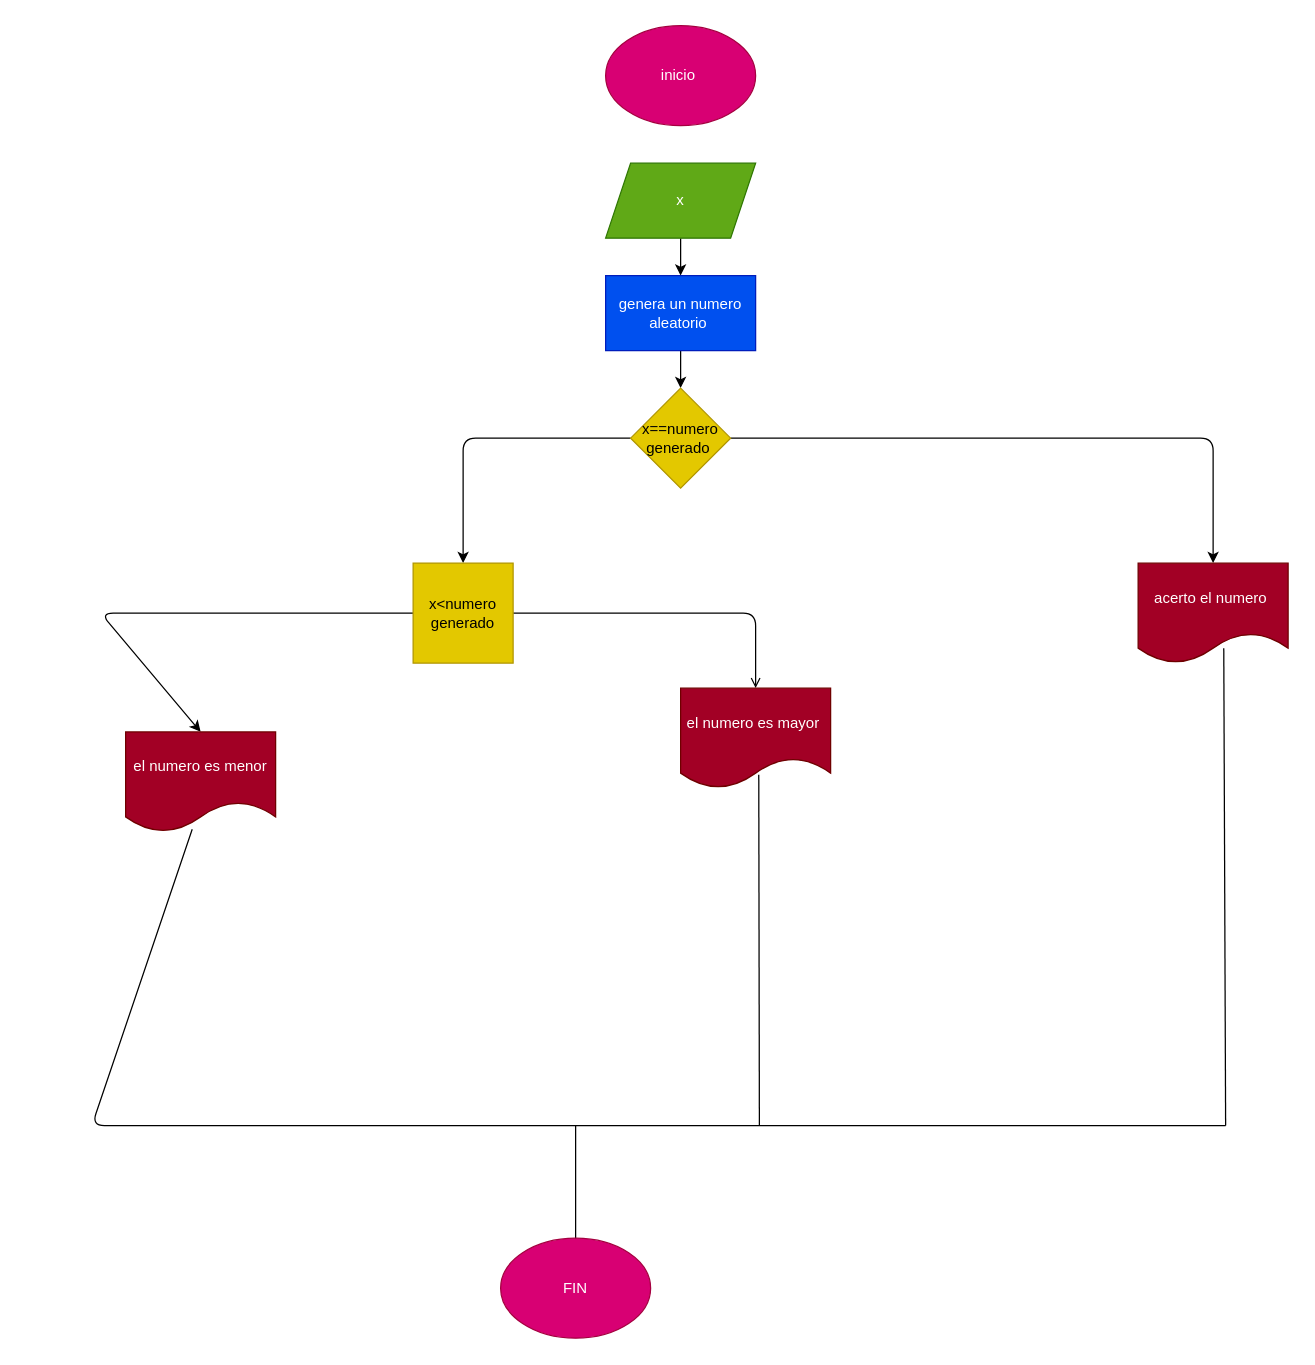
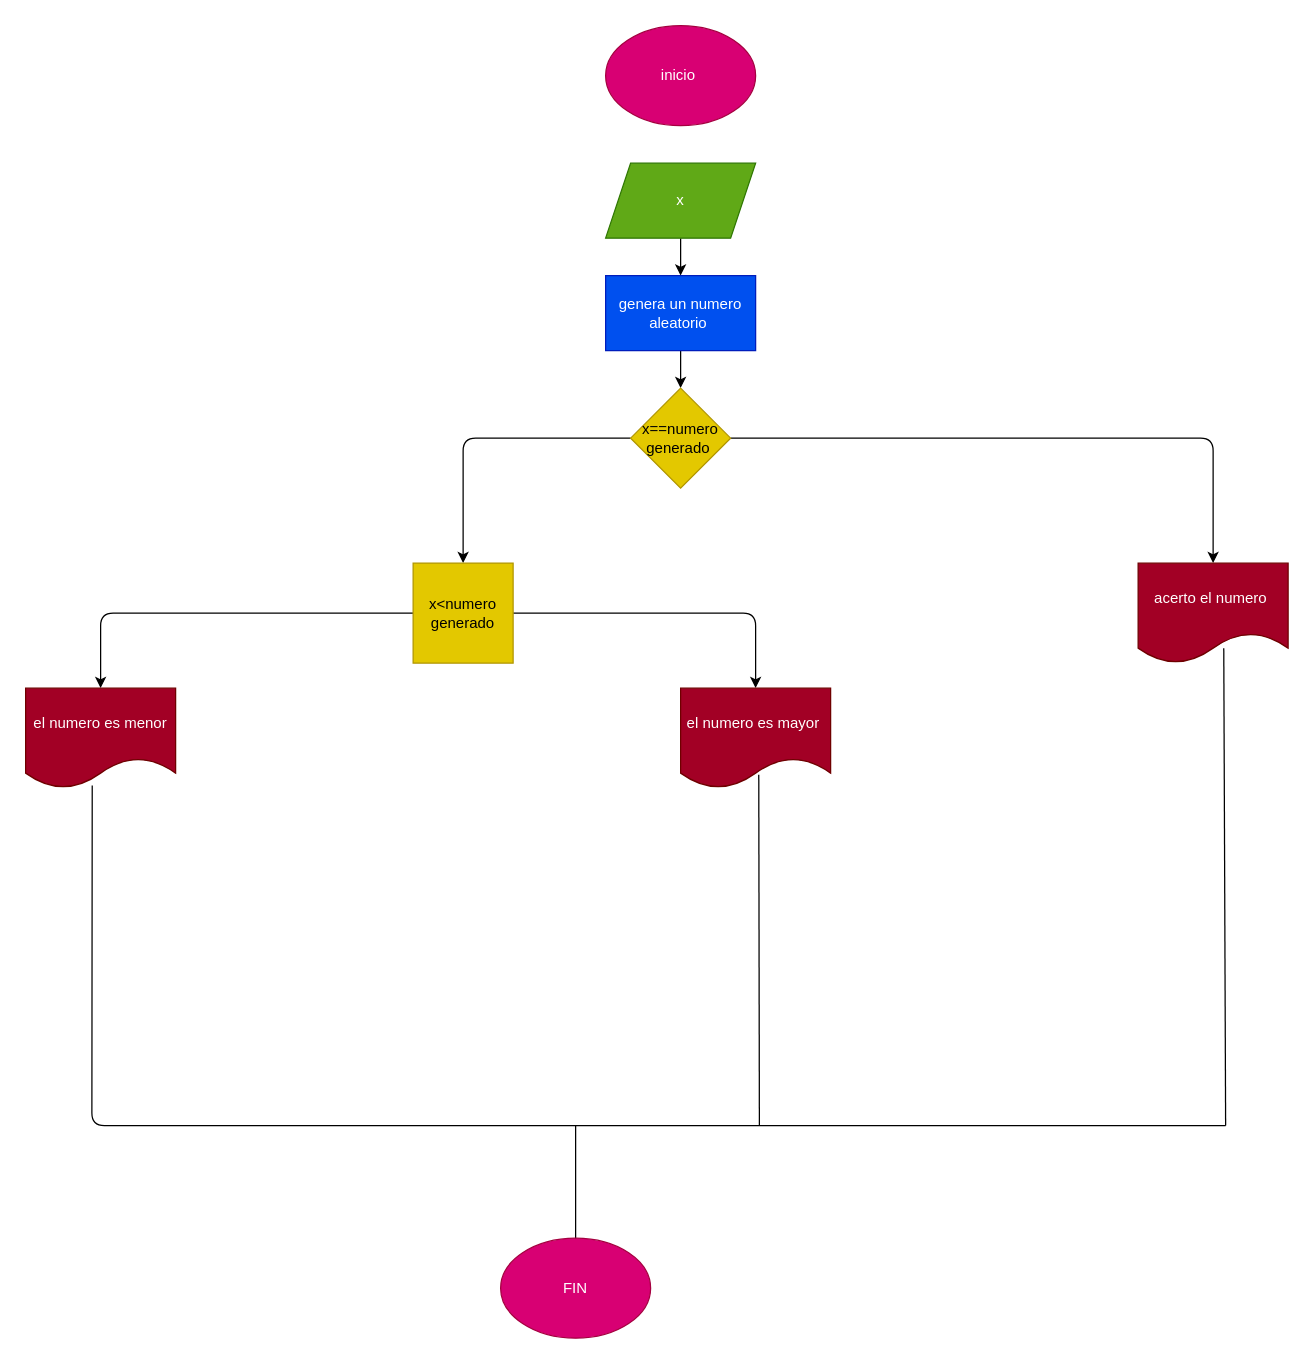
(756, 680) -> (756, 678)
(201, 782) -> (101, 738)
